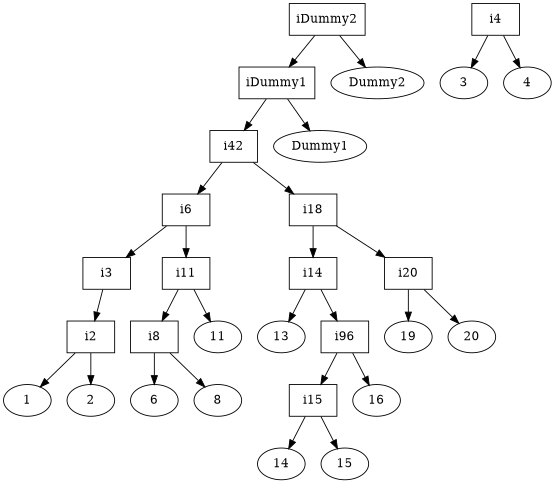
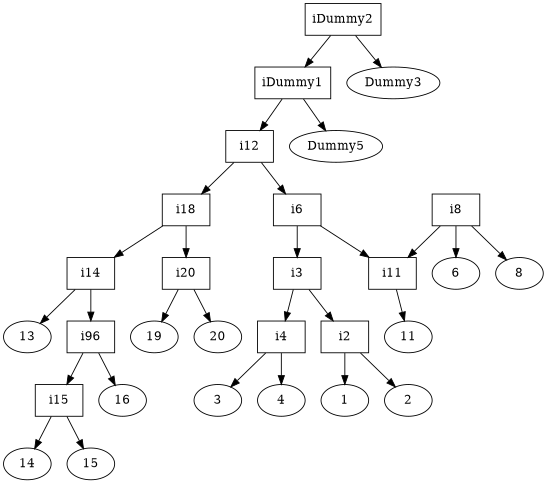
(377, 83) -> (393, 83)
(234, 146) -> (250, 146)
(320, 146) -> (336, 146)
(172, 301) -> (427, 239)
none -> (290, 301)
